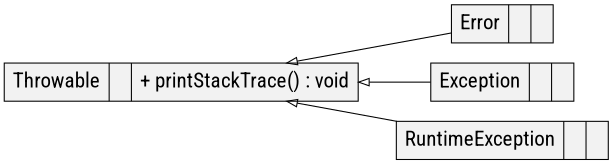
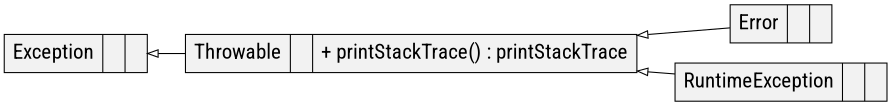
(245, 81) -> (475, 52)
(400, 82) -> (172, 54)
